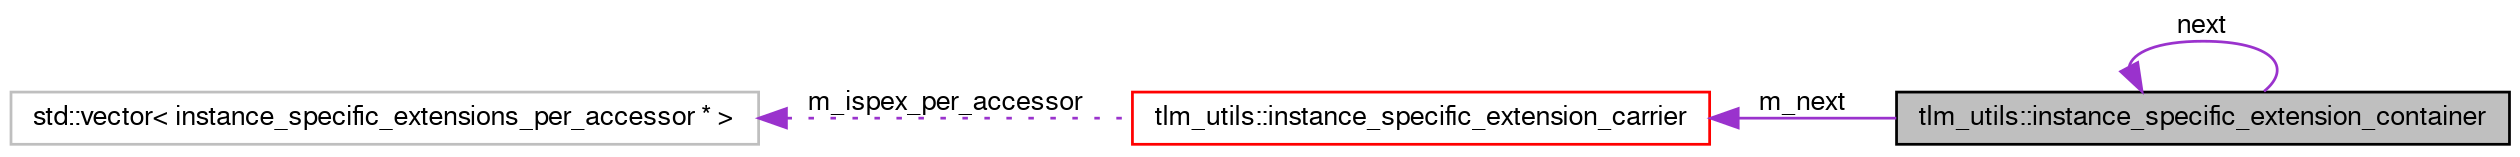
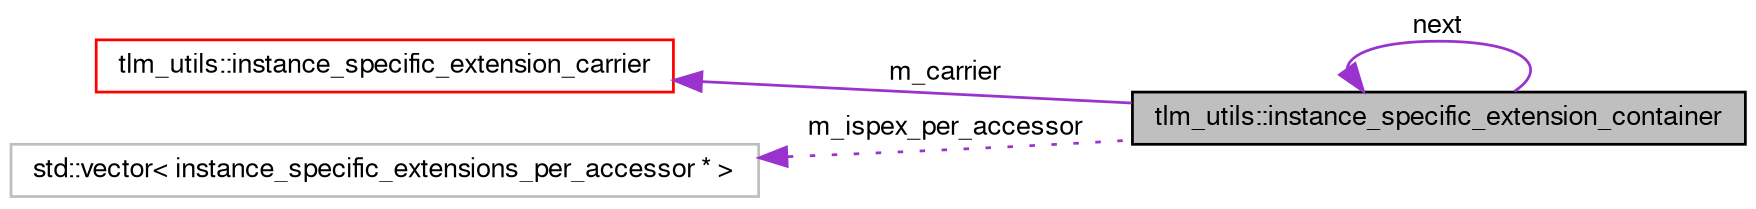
(1803, 103) -> (946, 73)
(959, 118) -> (960, 149)
